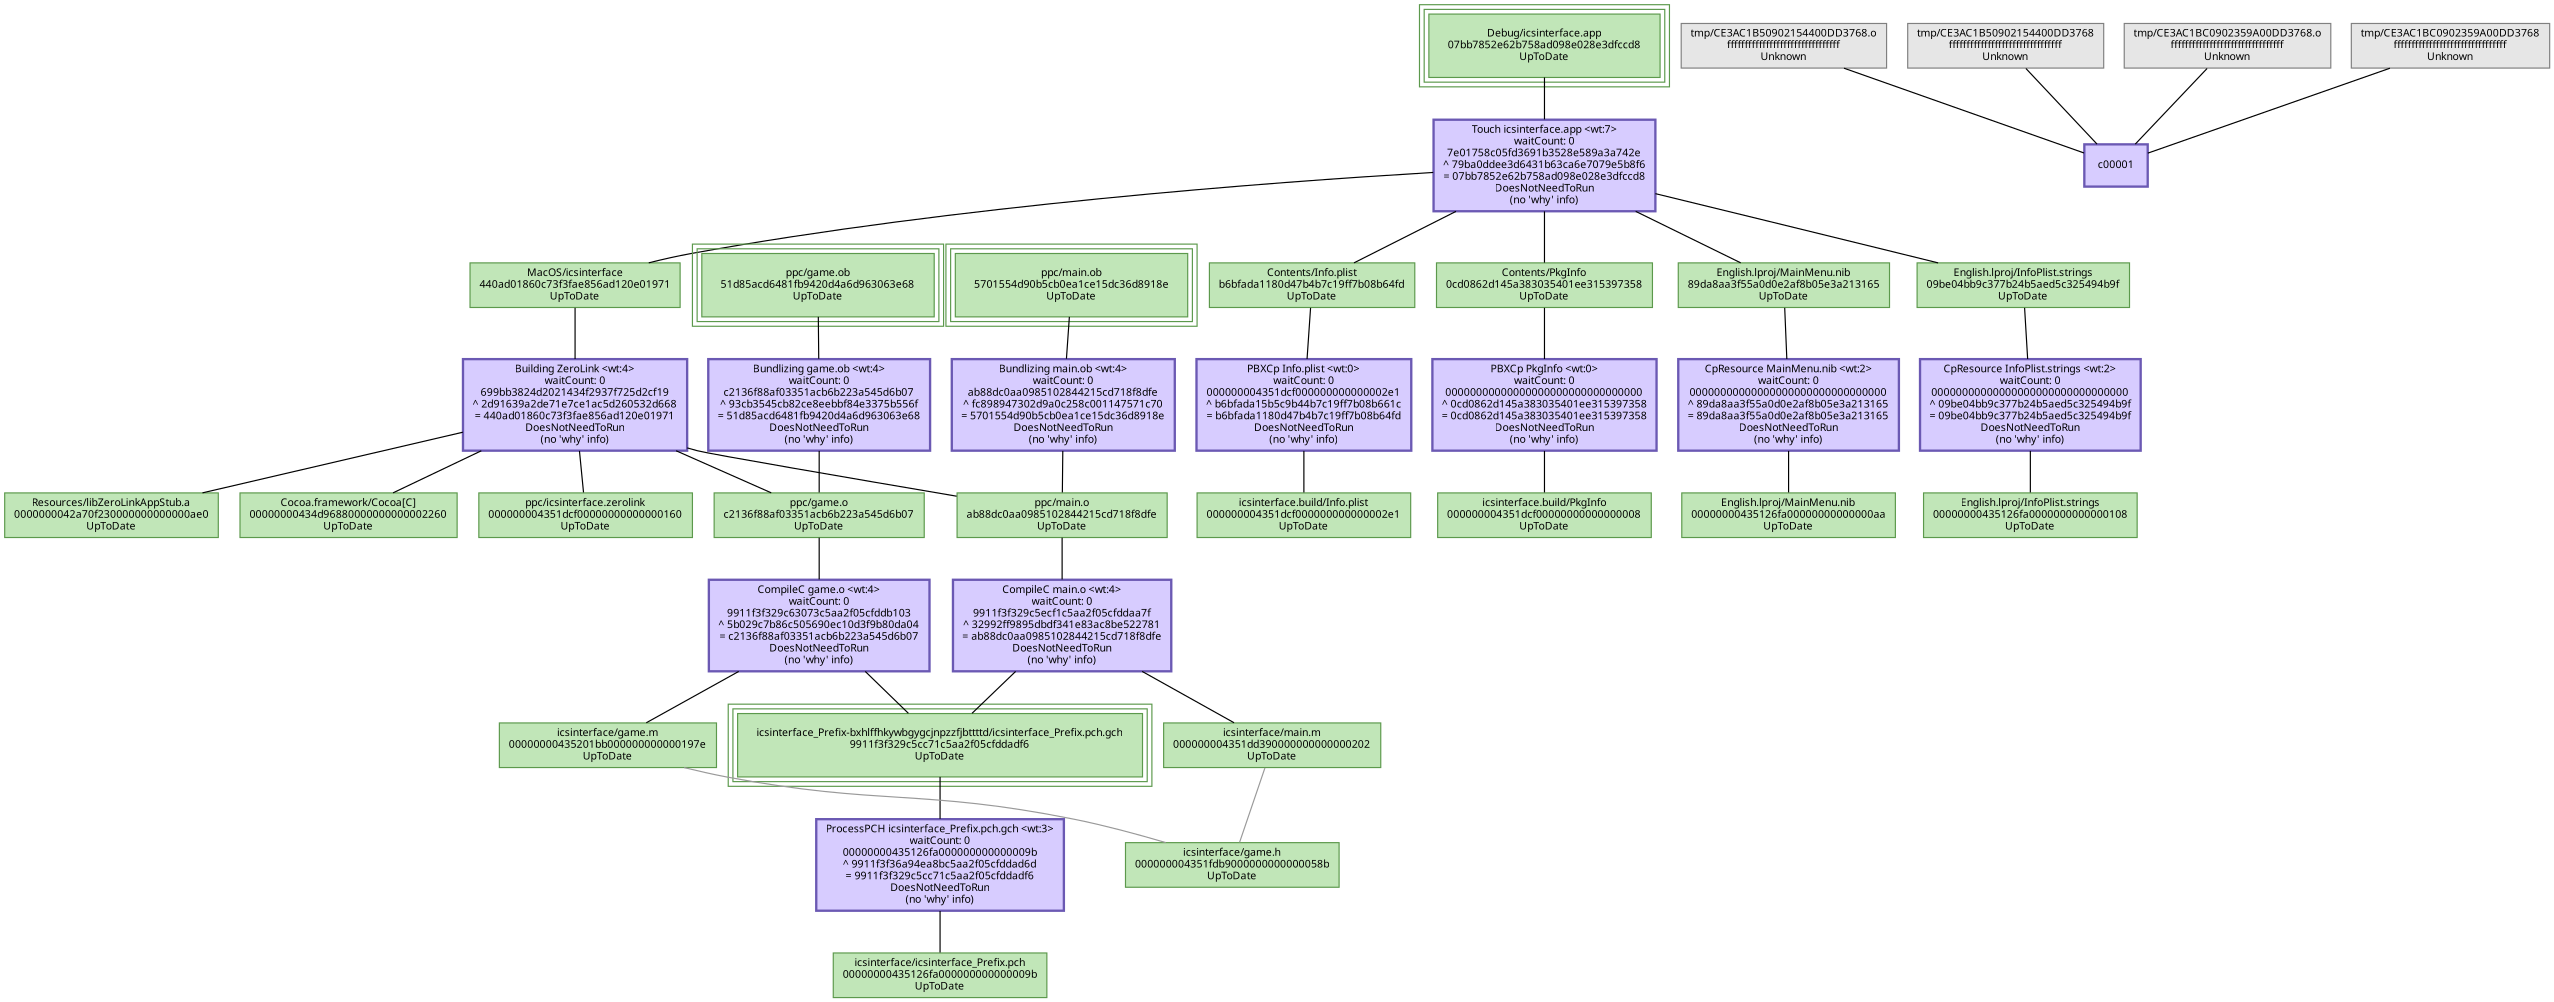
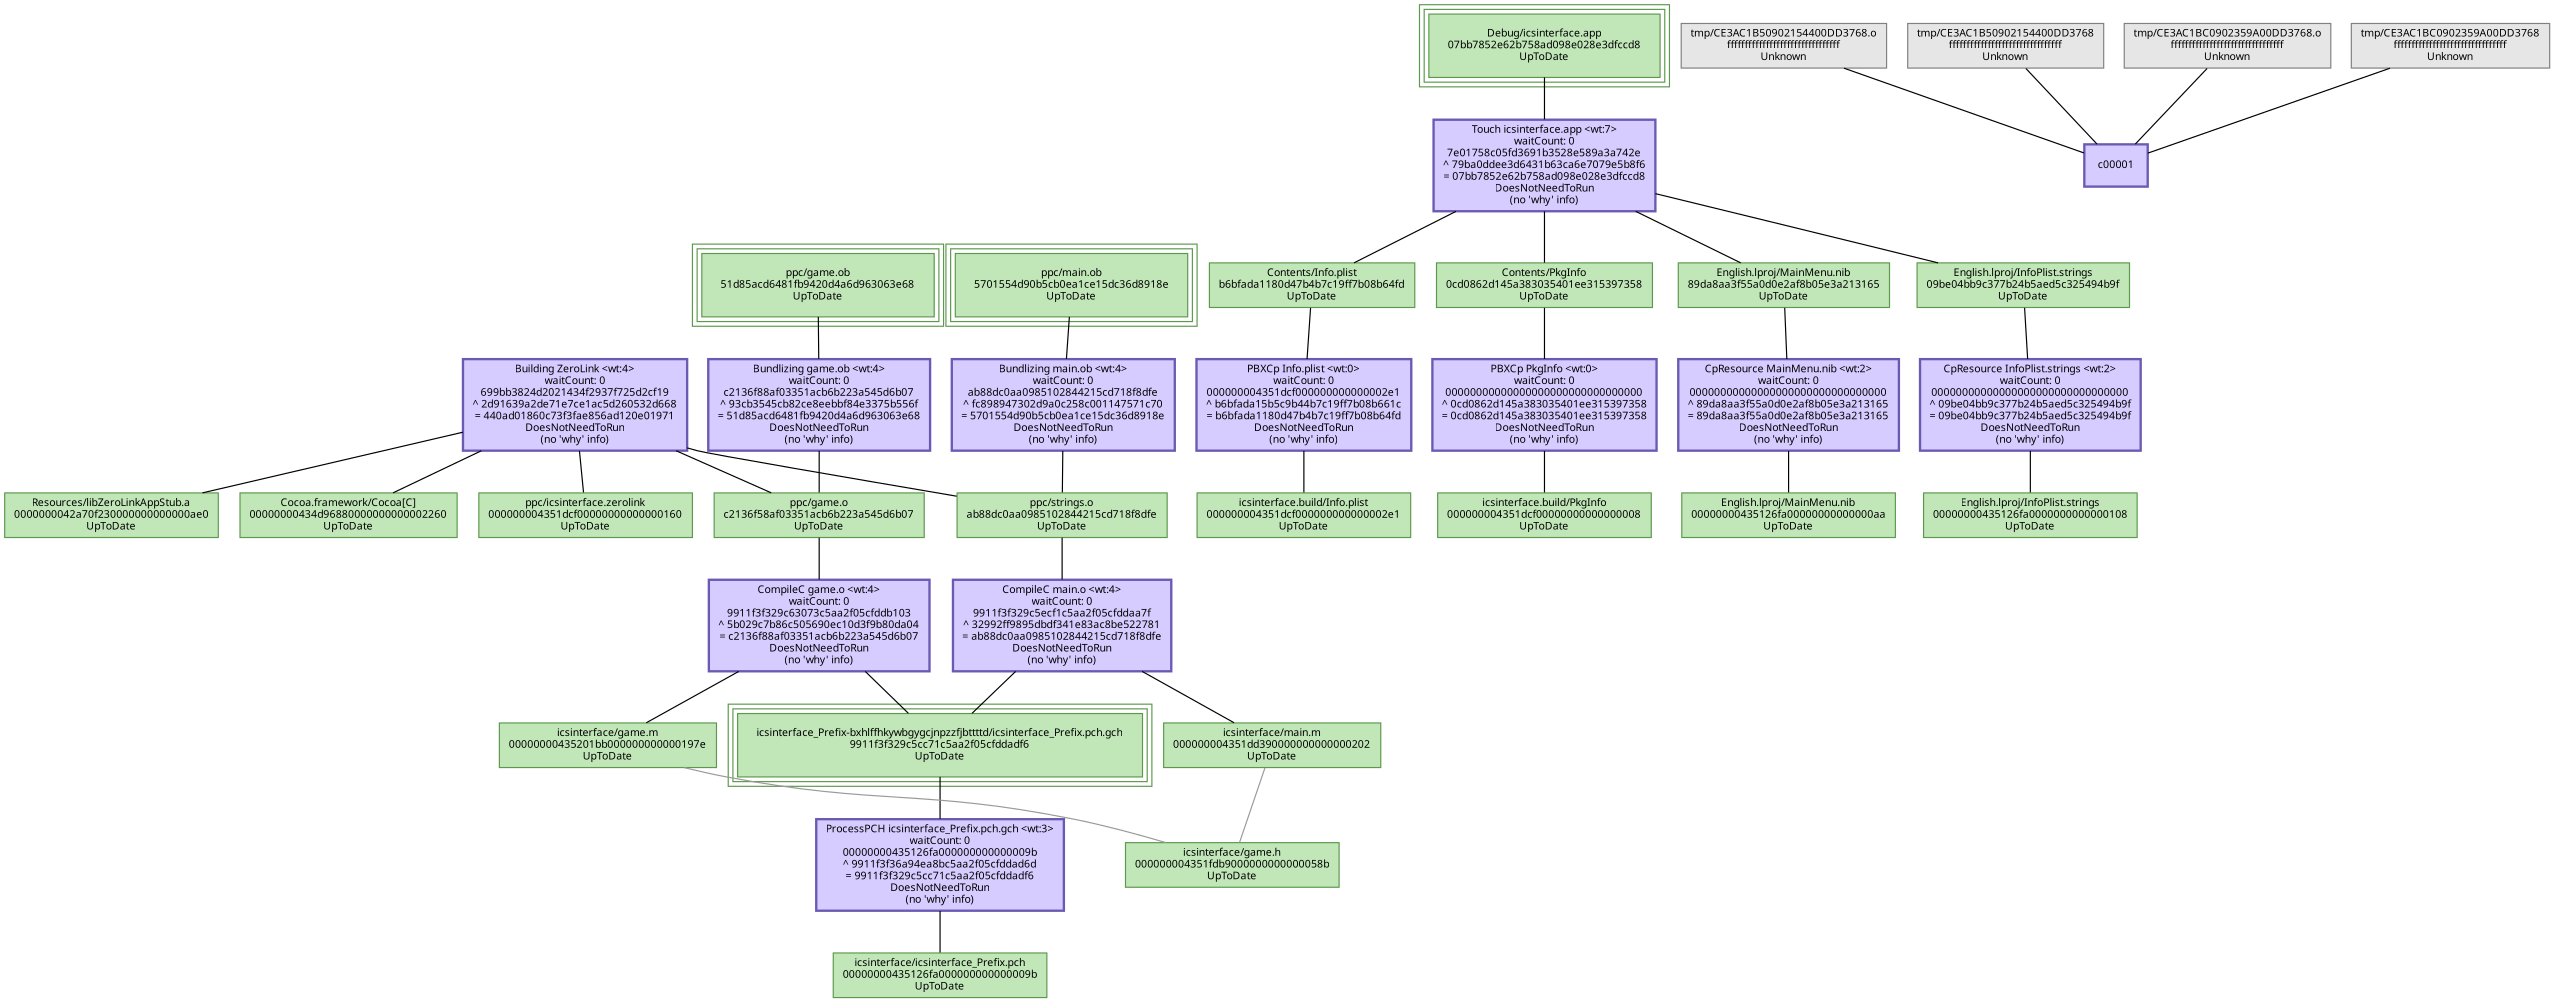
(575, 285) -> none
(819, 515) -> (819, 515)
(1062, 515) -> (1062, 515)
